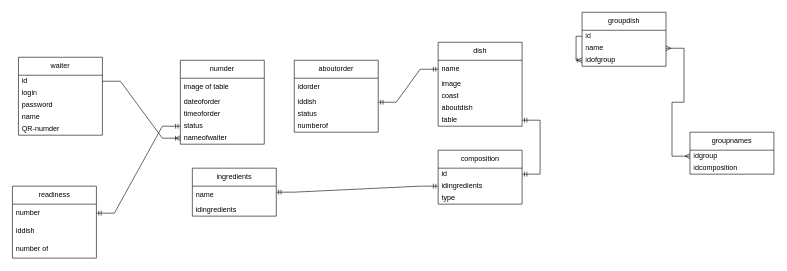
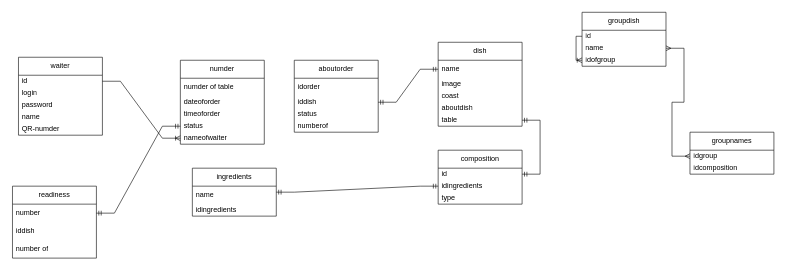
(208, 87) -> (211, 87)
